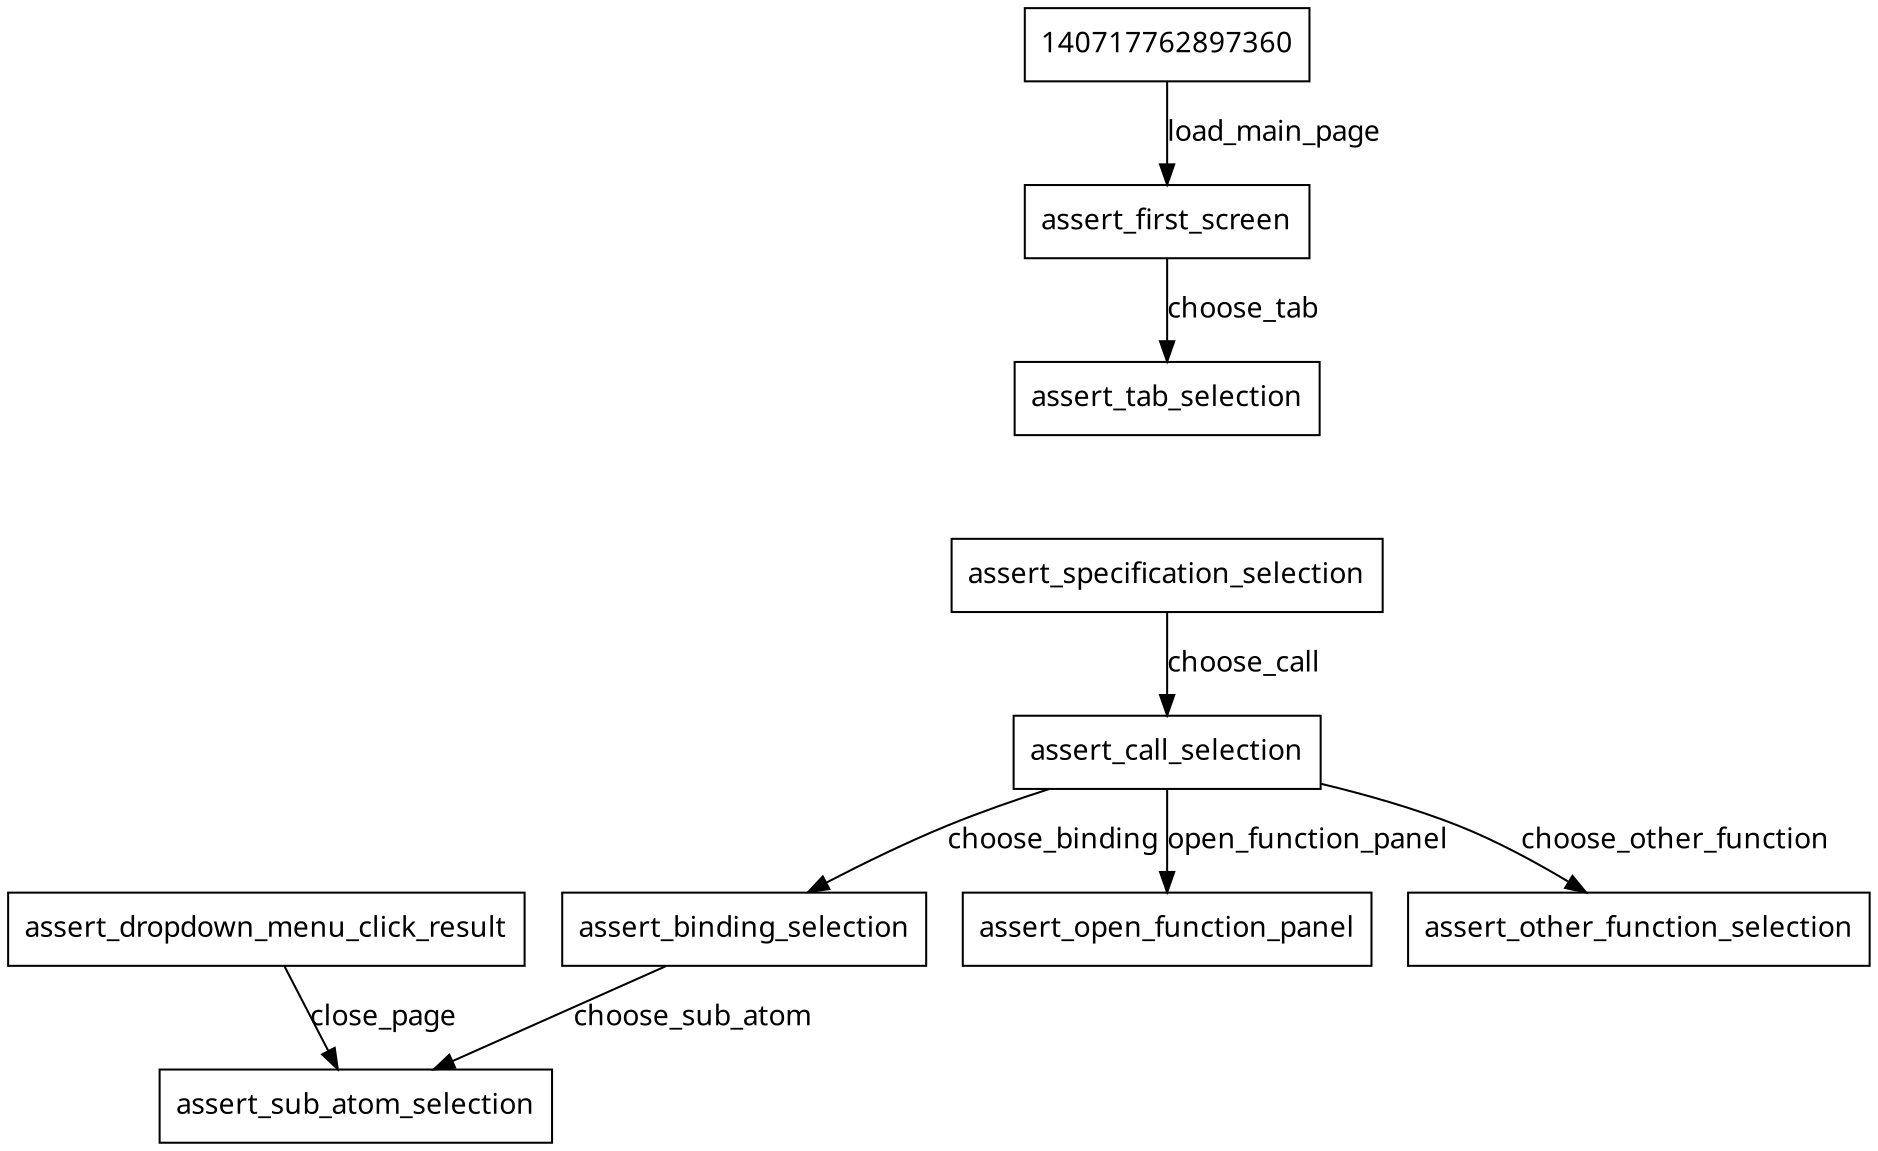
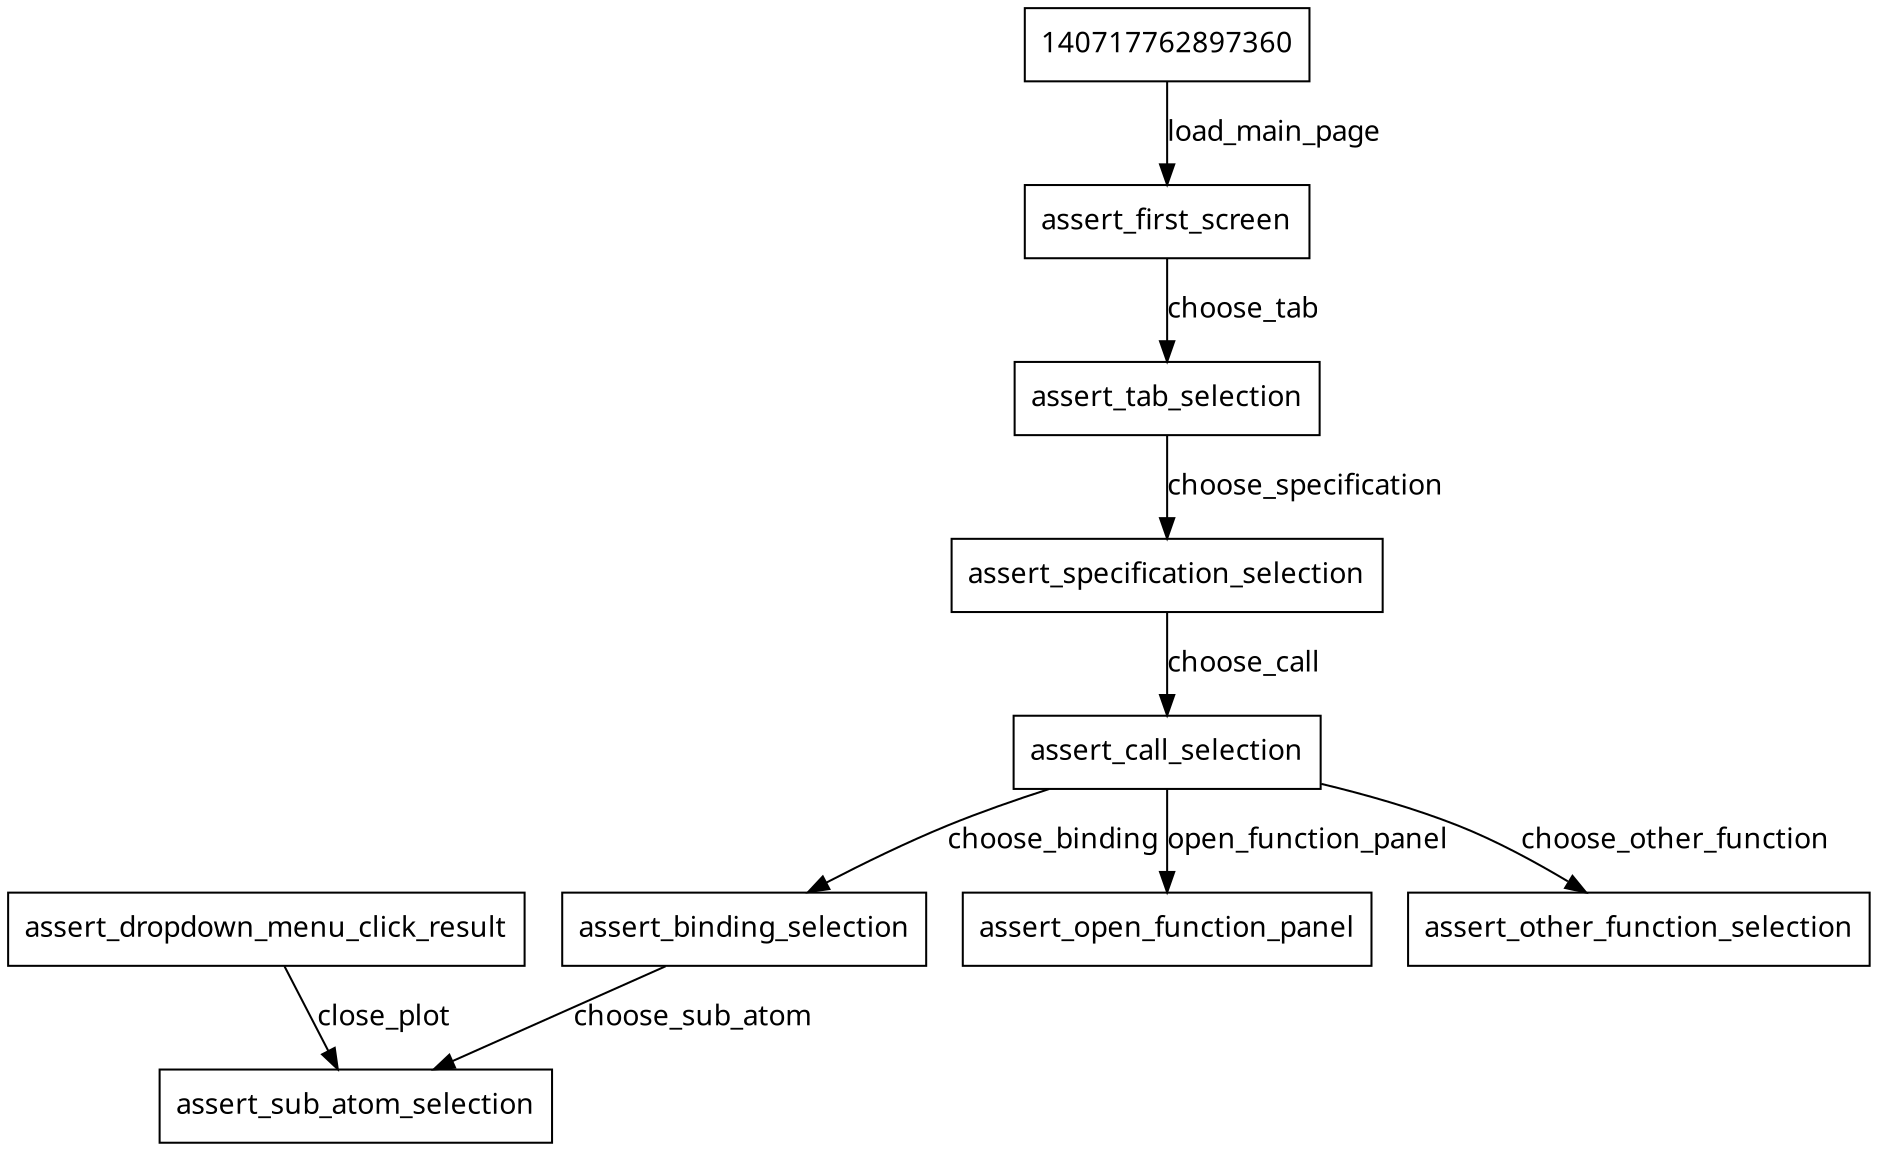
none -> (1167, 477)
(384, 1018) -> (384, 1018)
